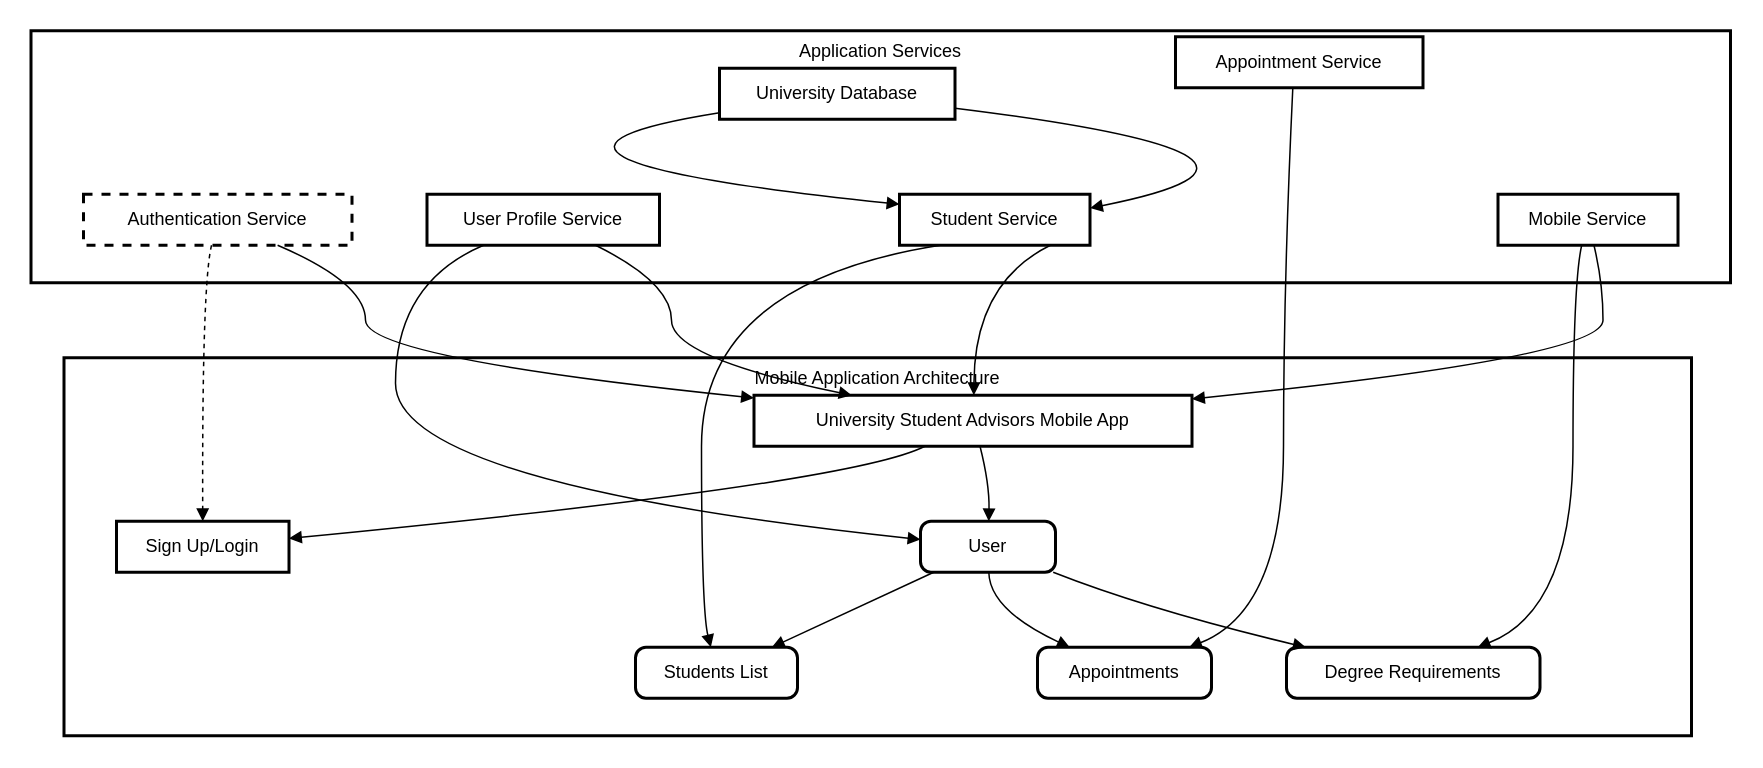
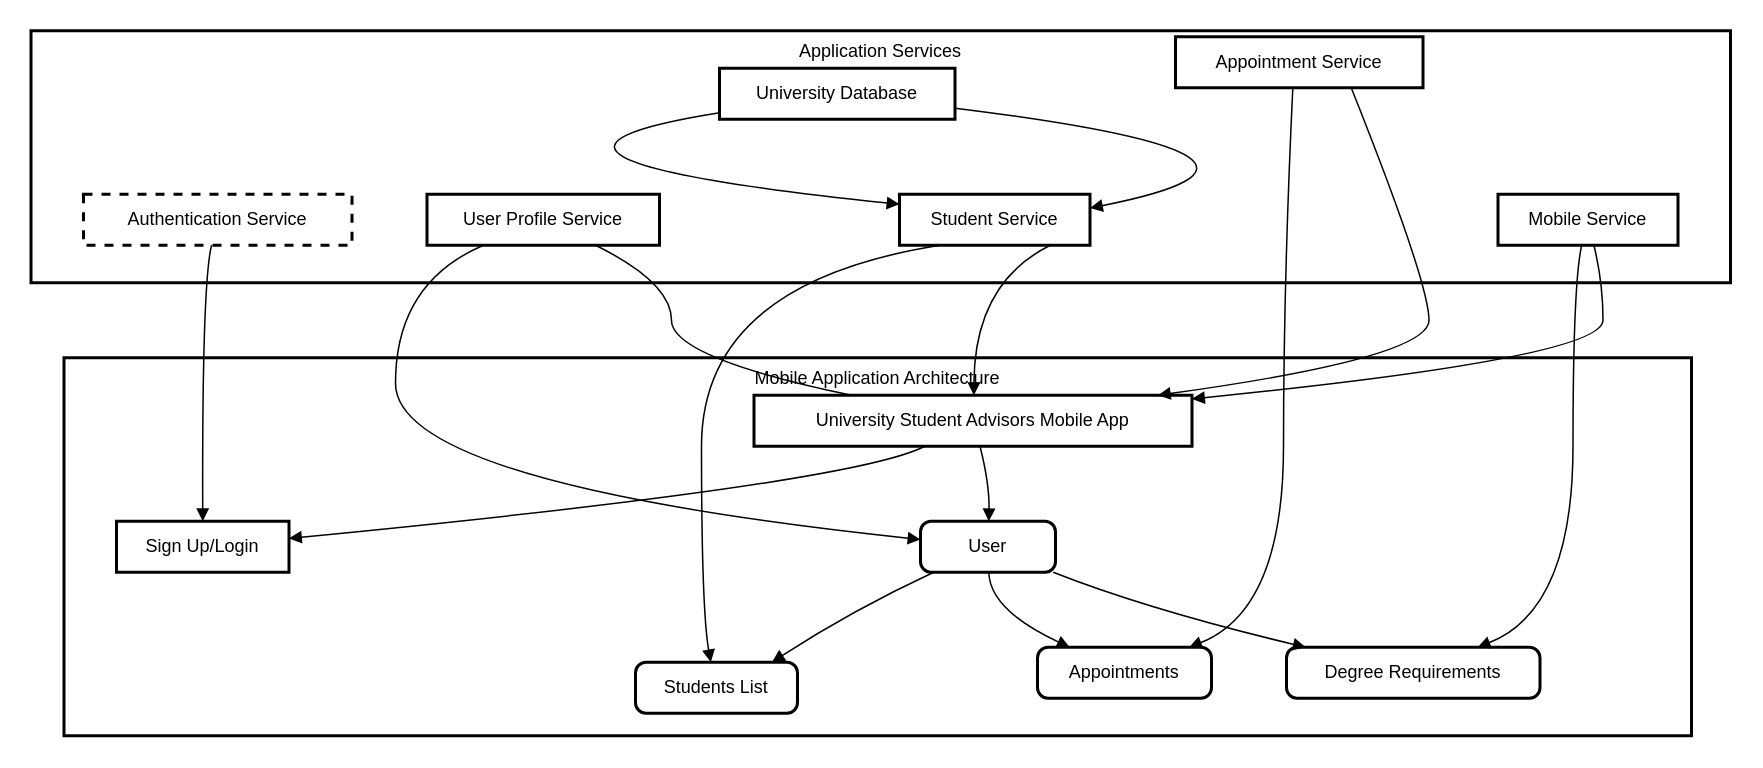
none -> (1421, 333)
(203, 378) -> (203, 378)
(601, 380) -> none
(838, 392) -> (844, 394)
(716, 673) -> (716, 688)
